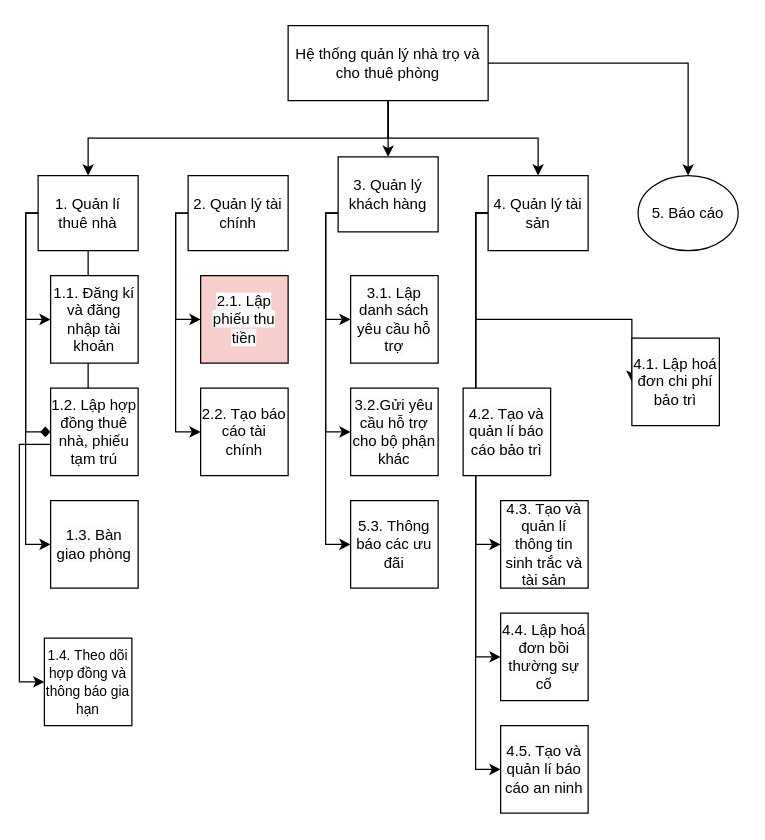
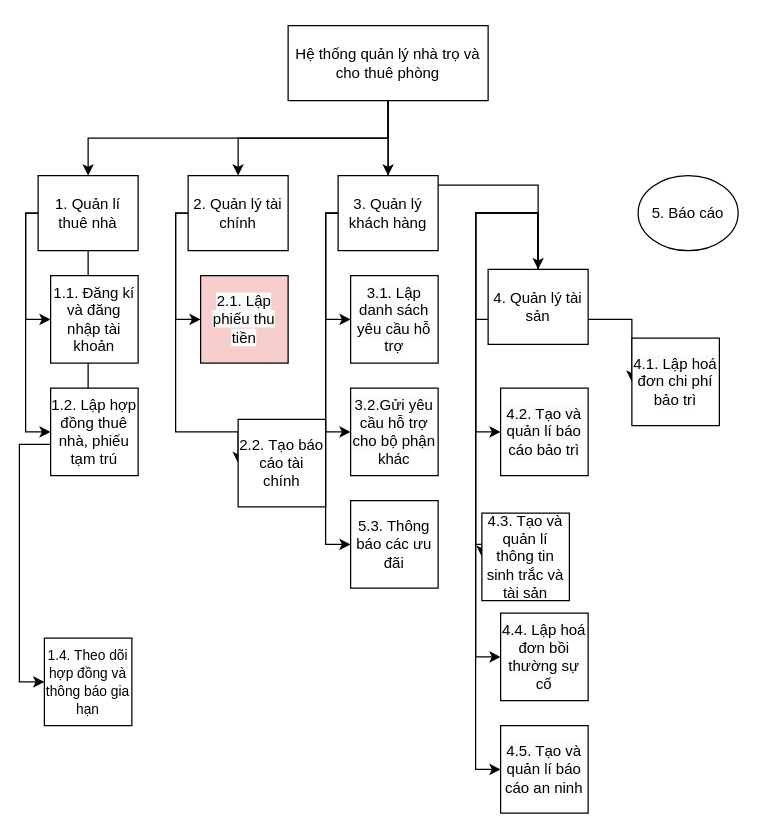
(640, 63) -> (238, 153)
(388, 194) -> (388, 213)
(538, 213) -> (538, 307)
(40, 432) -> (41, 432)
(244, 432) -> (282, 463)
(507, 432) -> (544, 432)
(26, 497) -> none
(94, 544) -> none
(544, 544) -> (526, 557)
